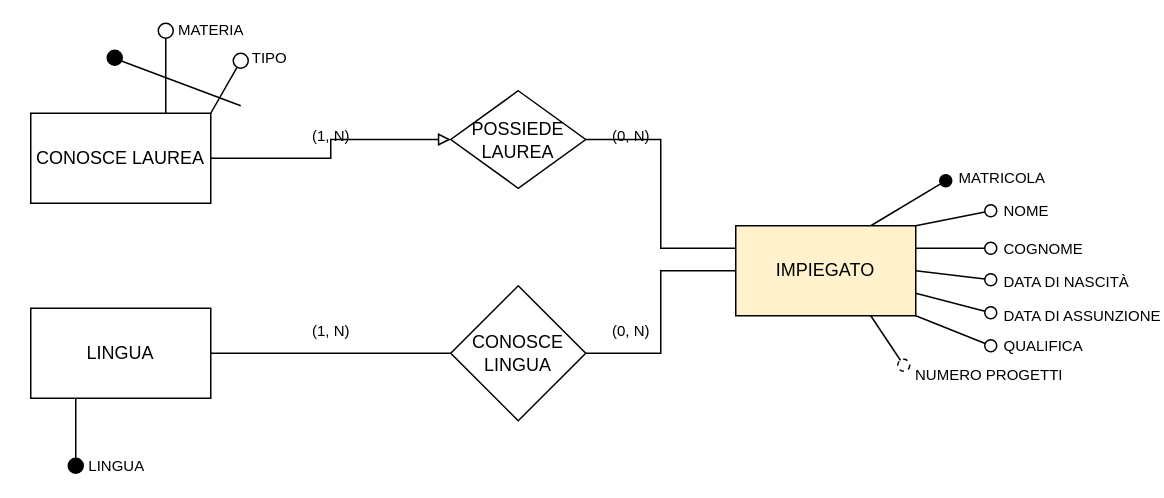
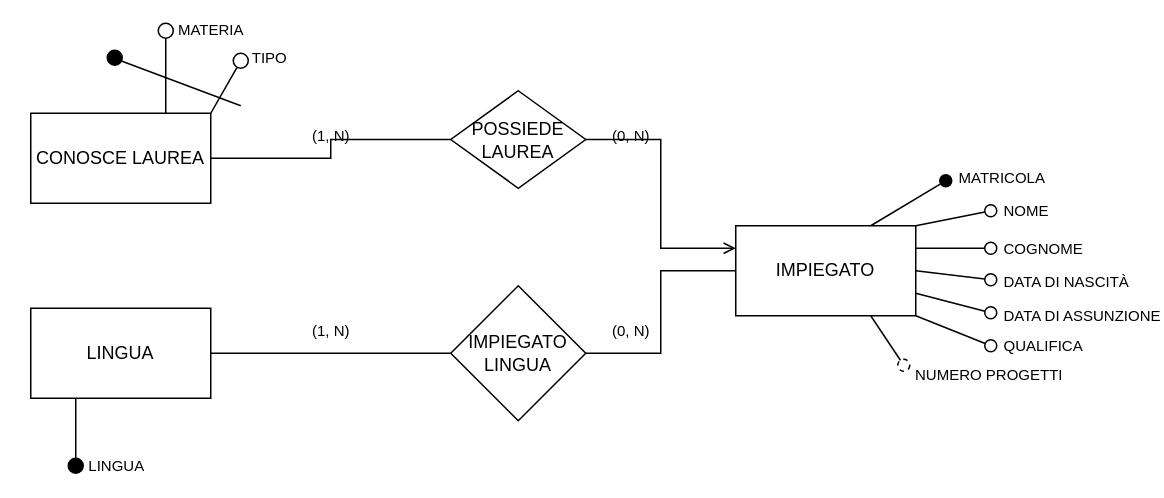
(437, 140) -> (442, 140)
(730, 248) -> (729, 248)
(826, 271) -> (826, 271)
(518, 353) -> (518, 353)
